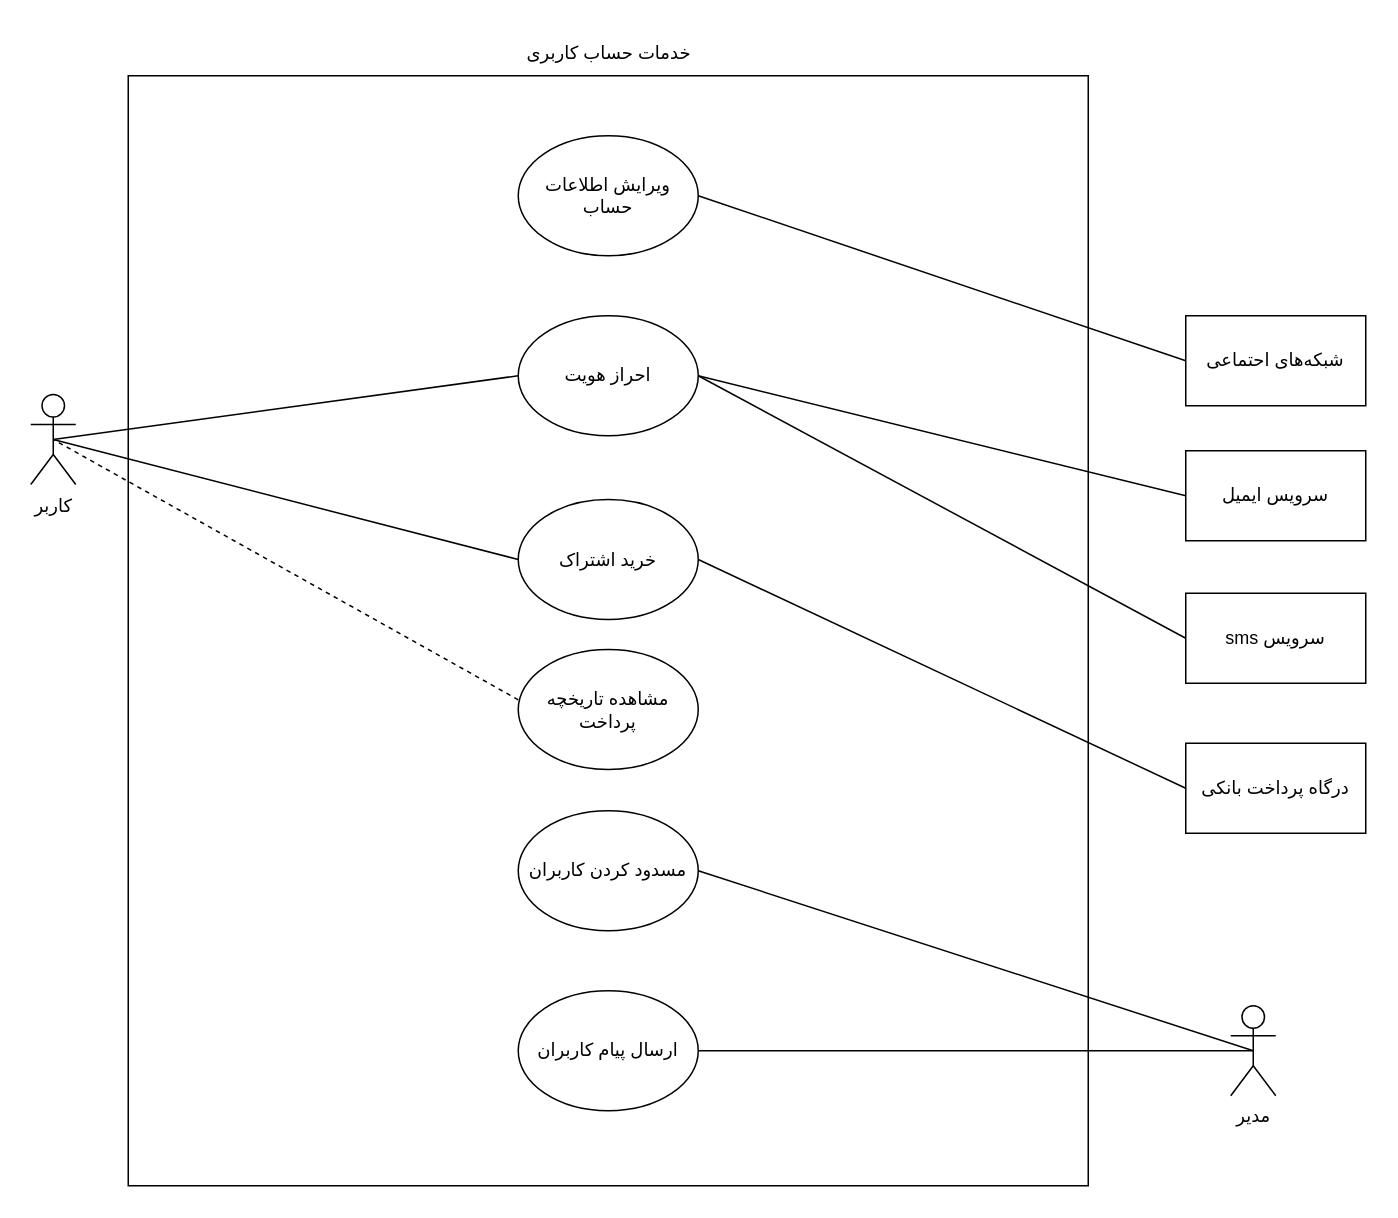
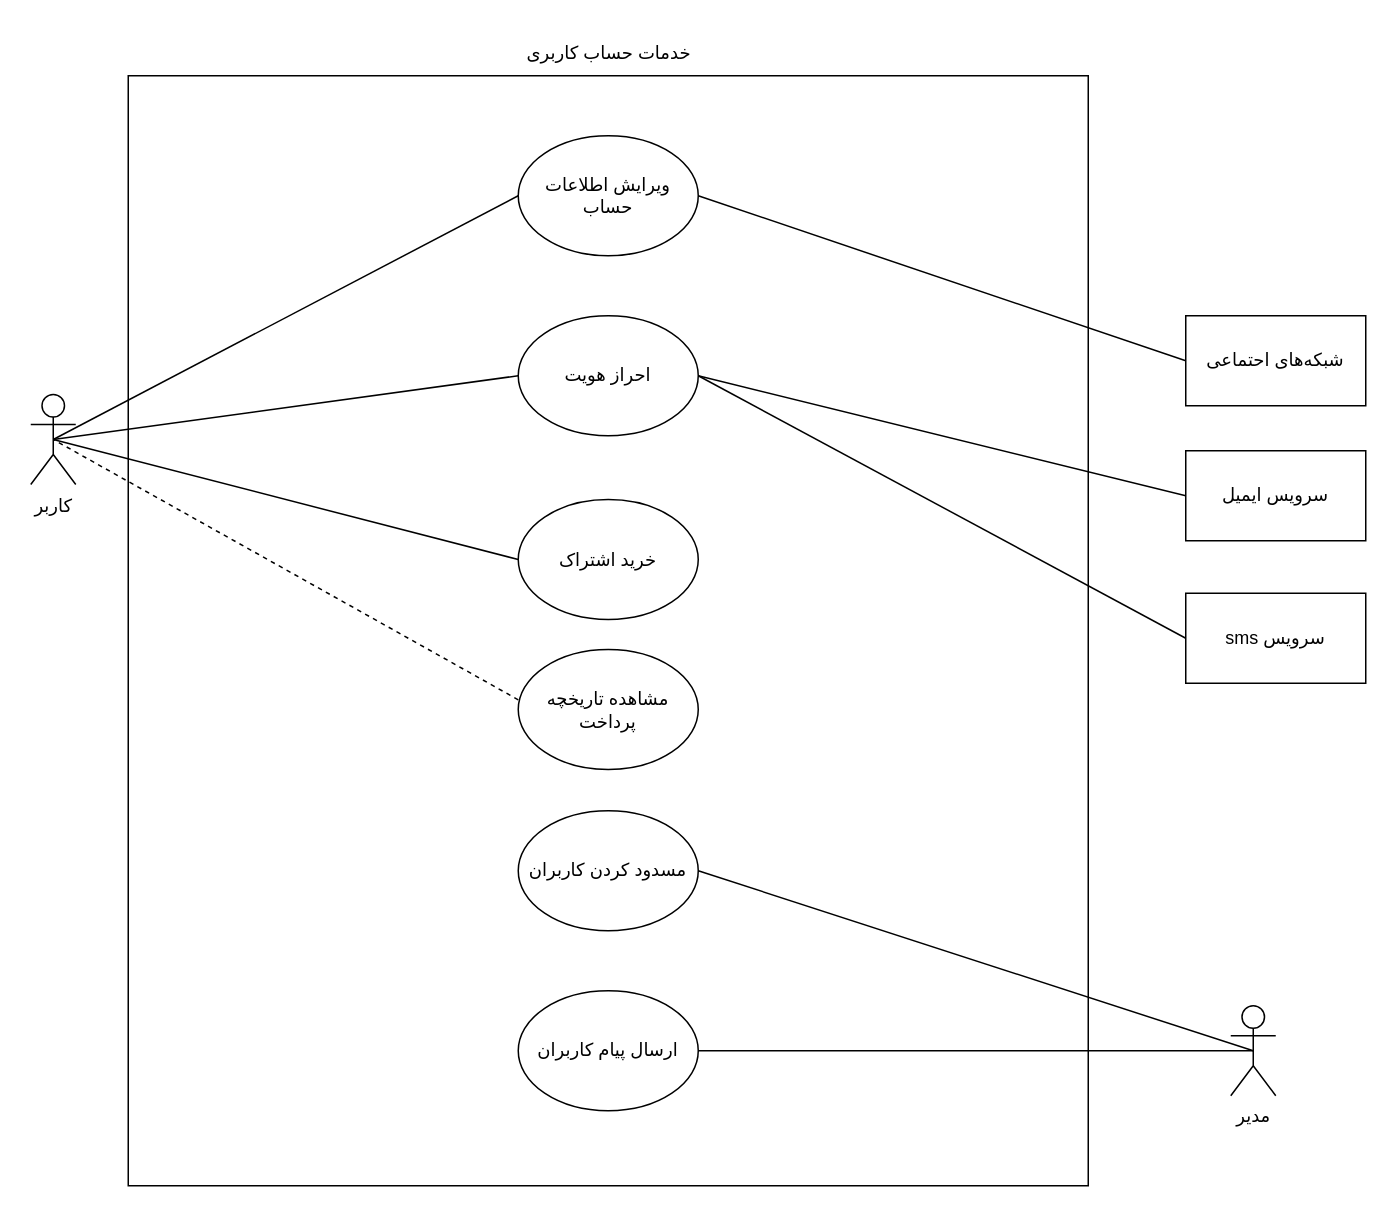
none -> (298, 311)
(942, 674) -> none
(1276, 788) -> none
